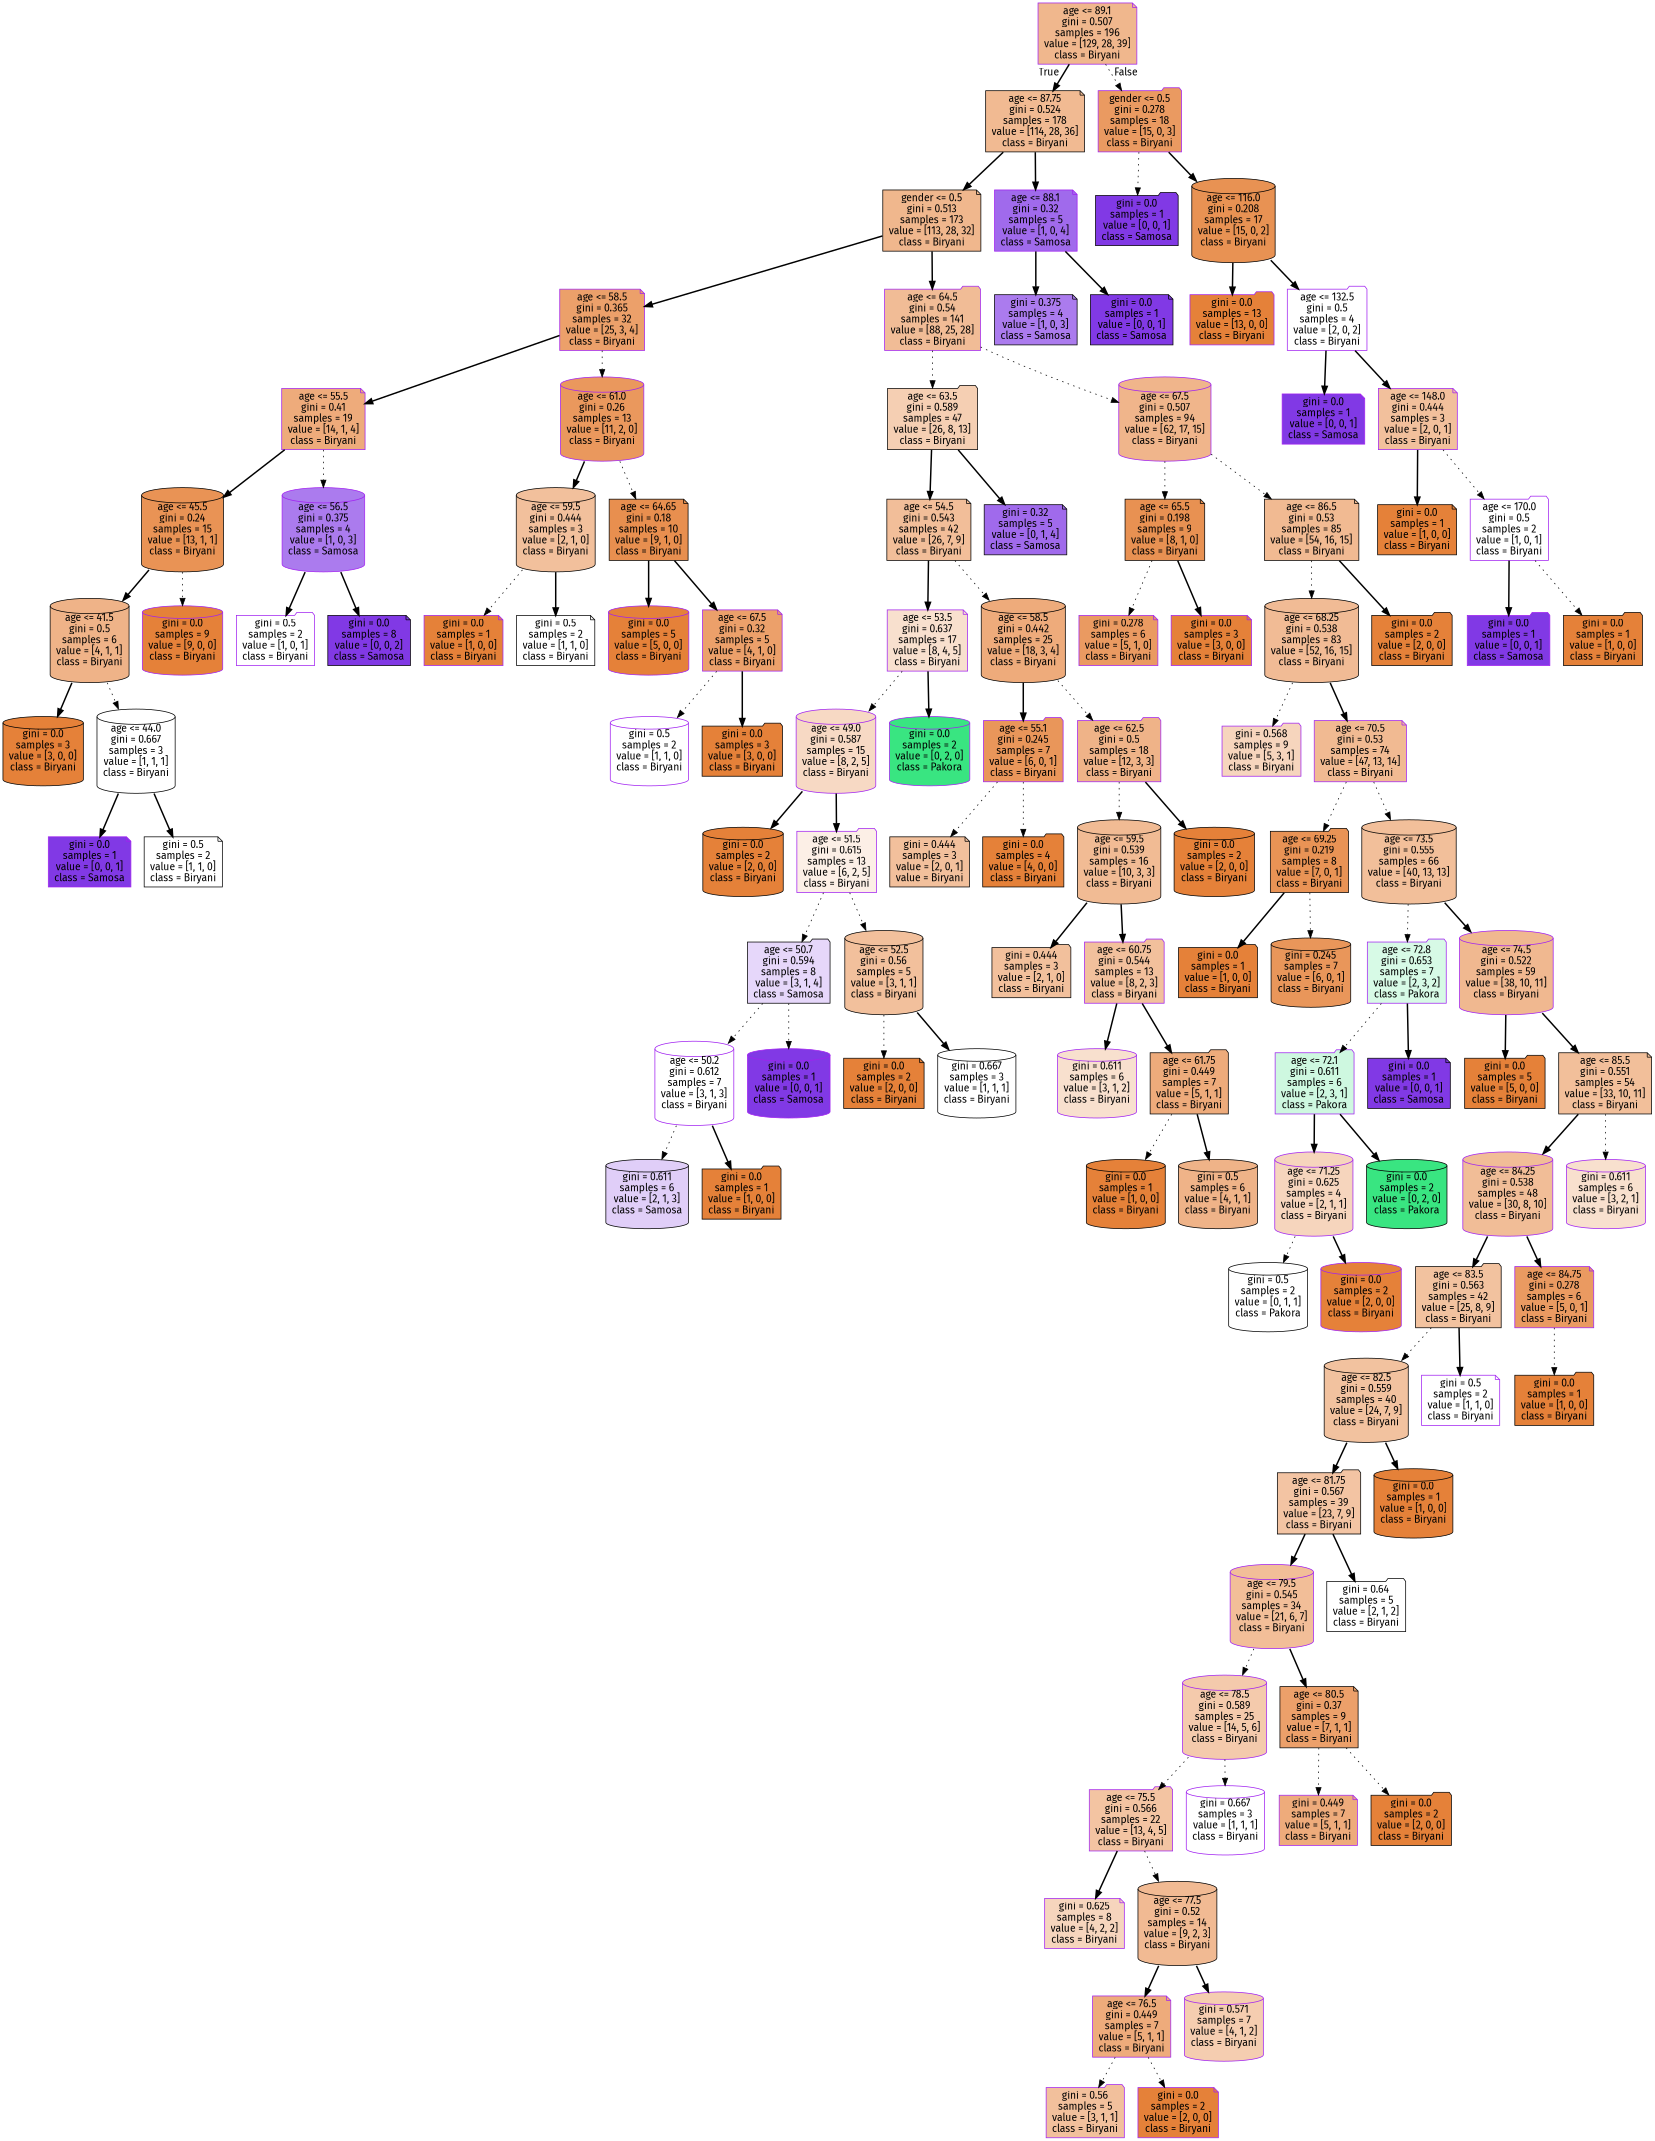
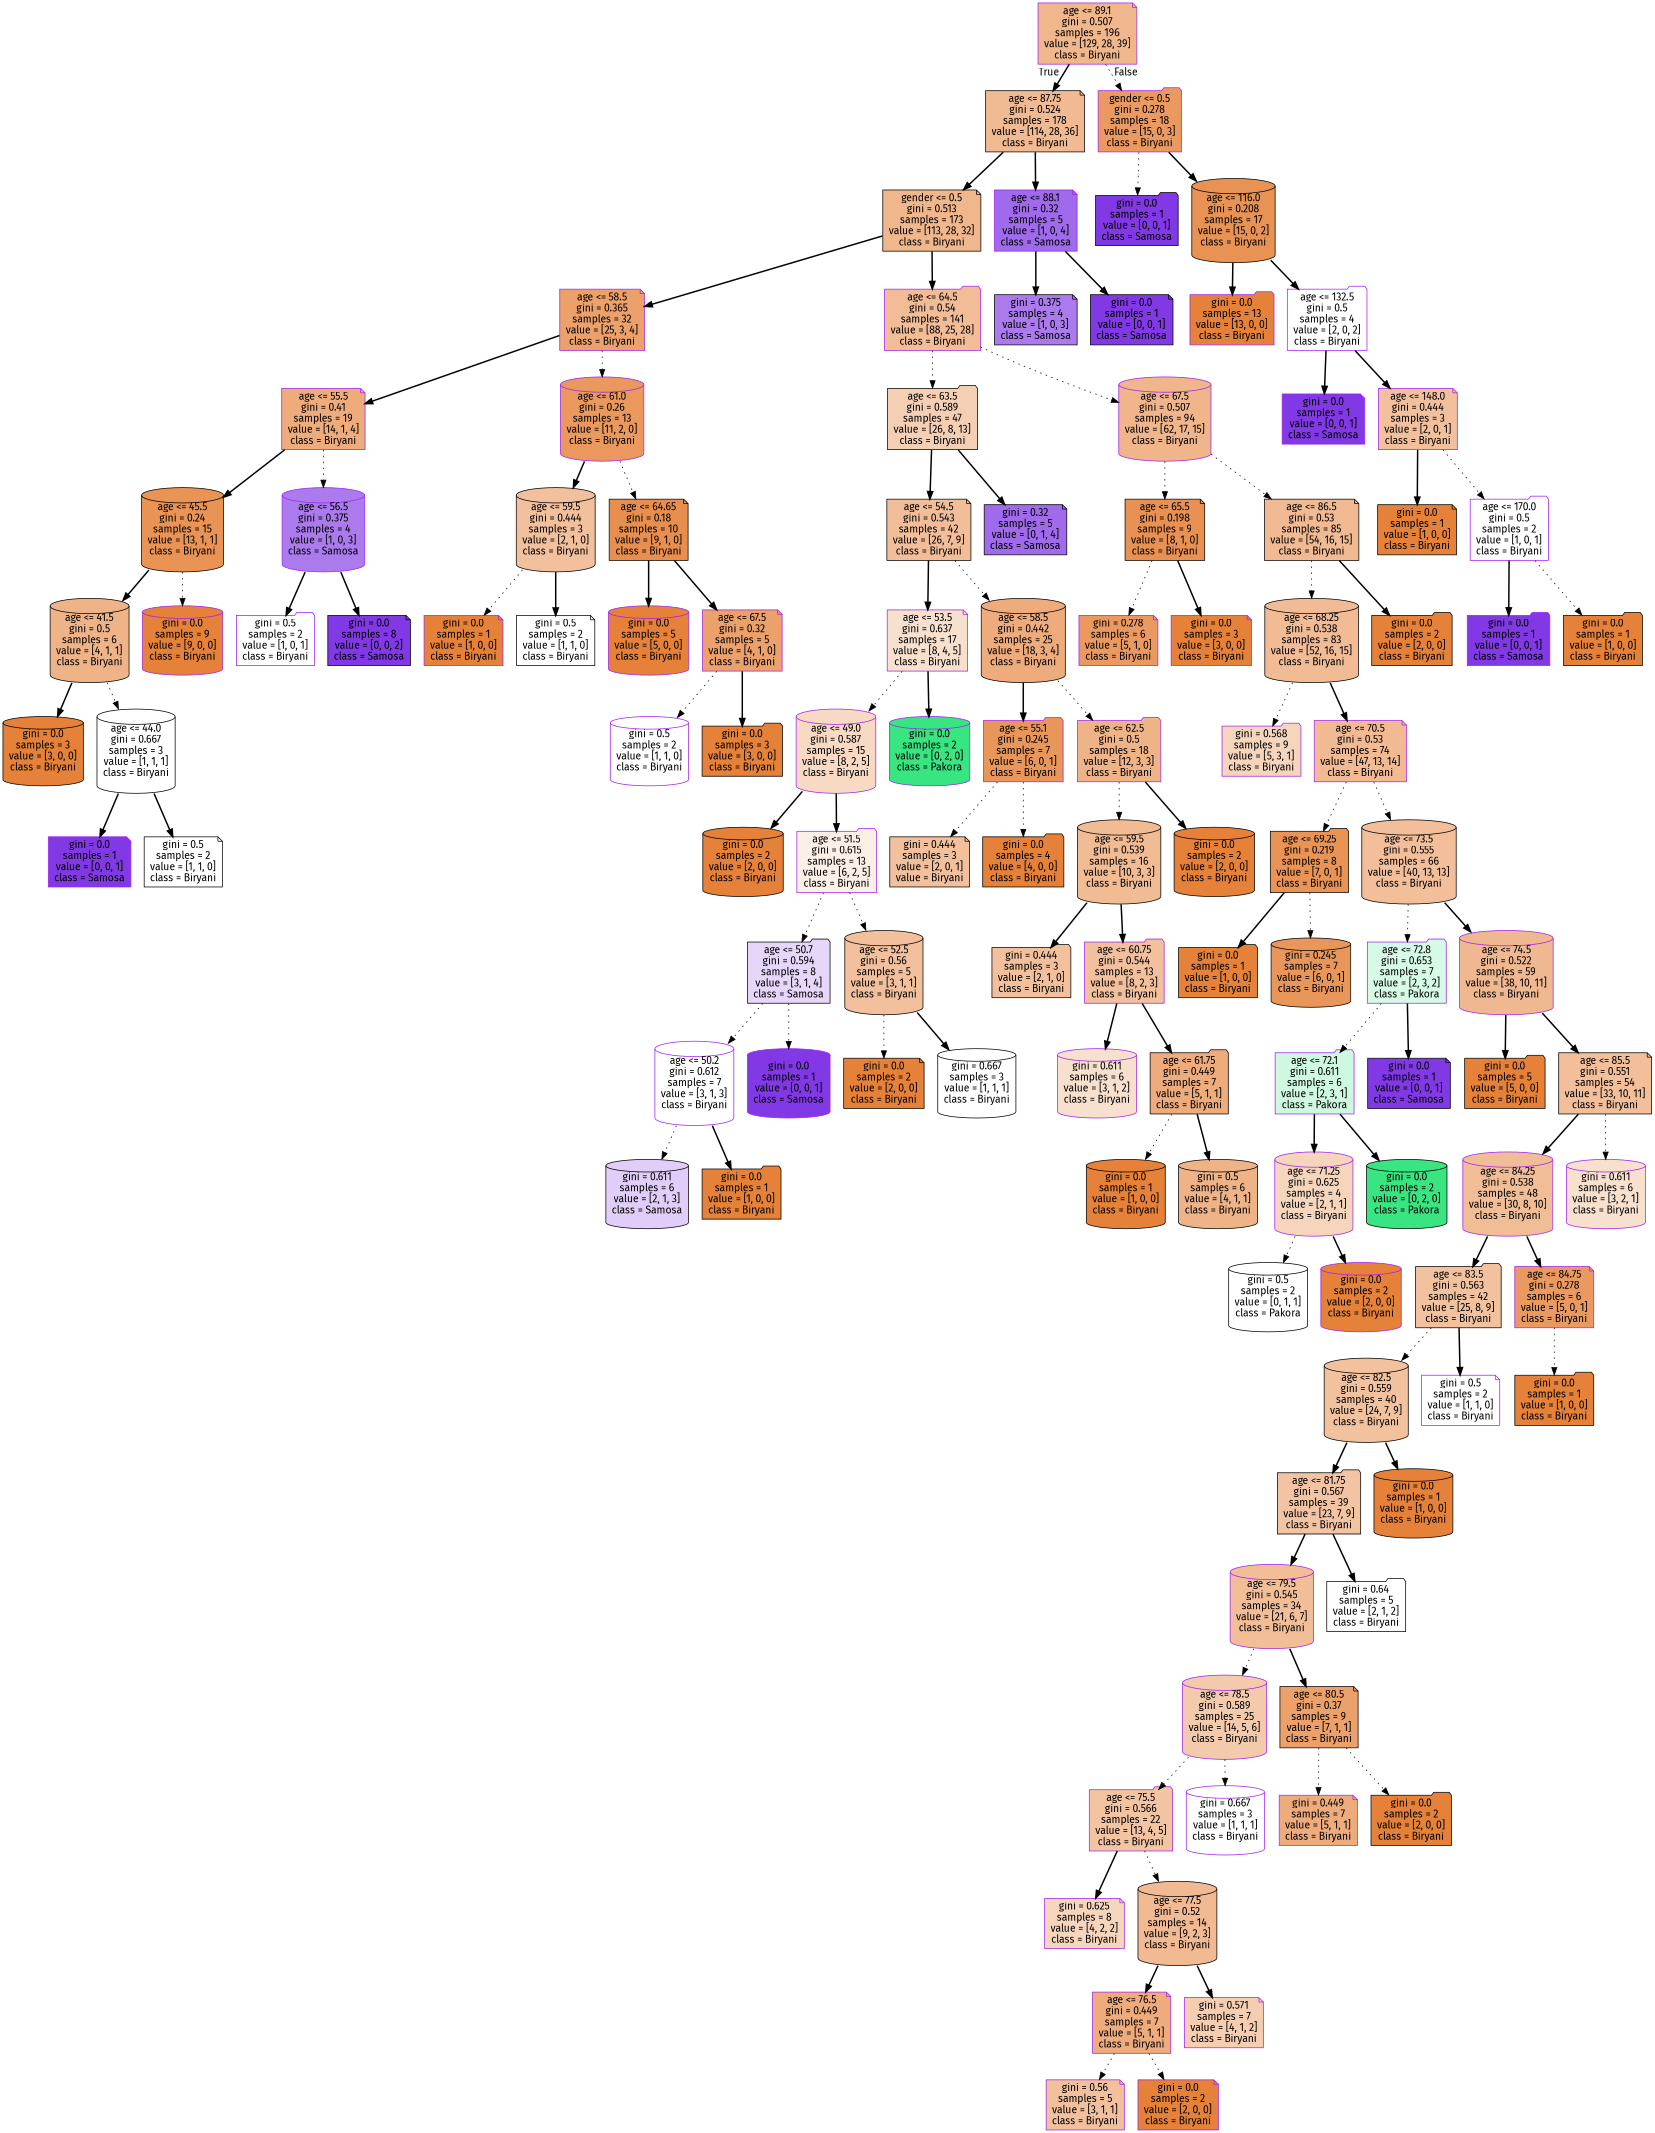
(1224, 2027) -> (1224, 2023)
(1085, 2113) -> (1085, 2105)
